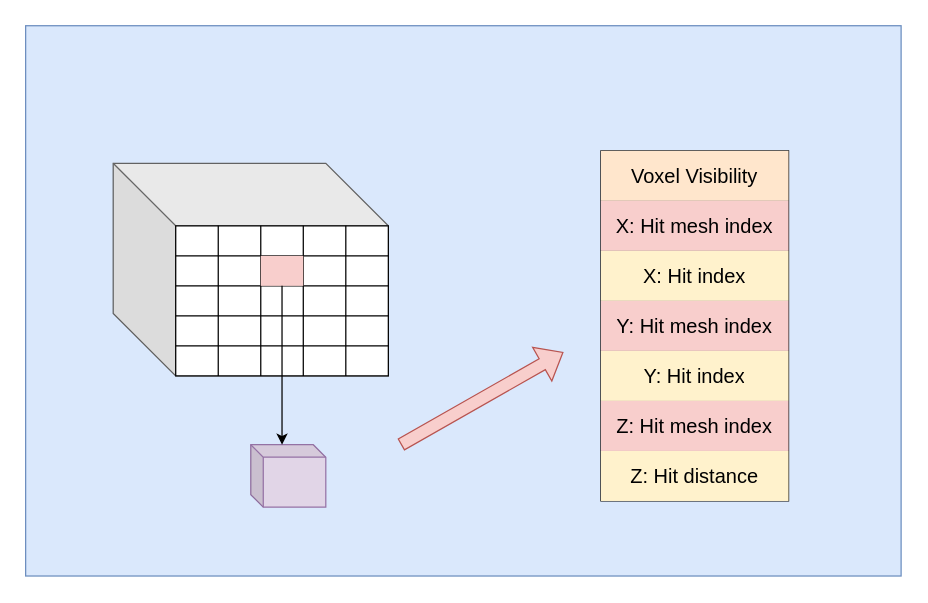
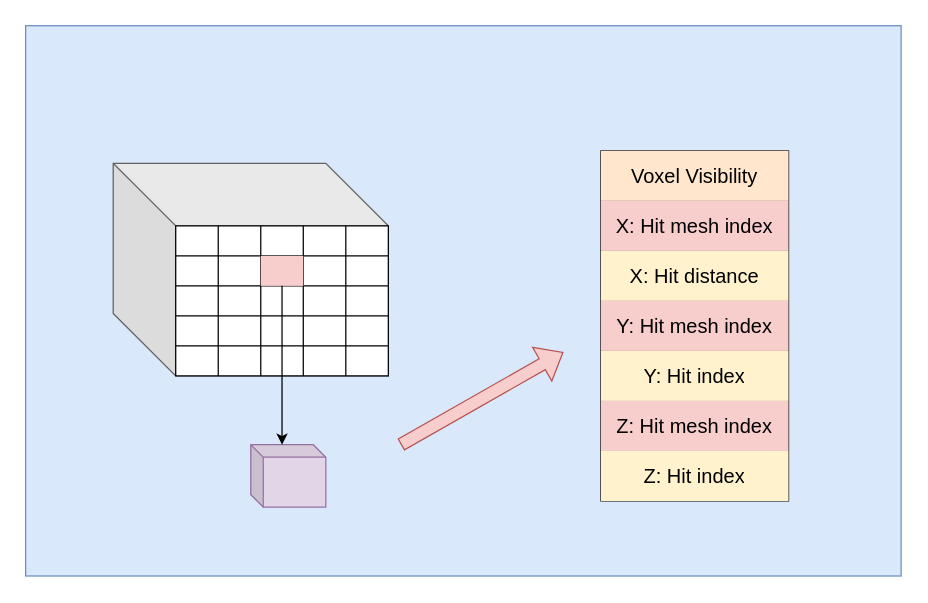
(694, 276) -> (694, 276)
(694, 476) -> (694, 476)
